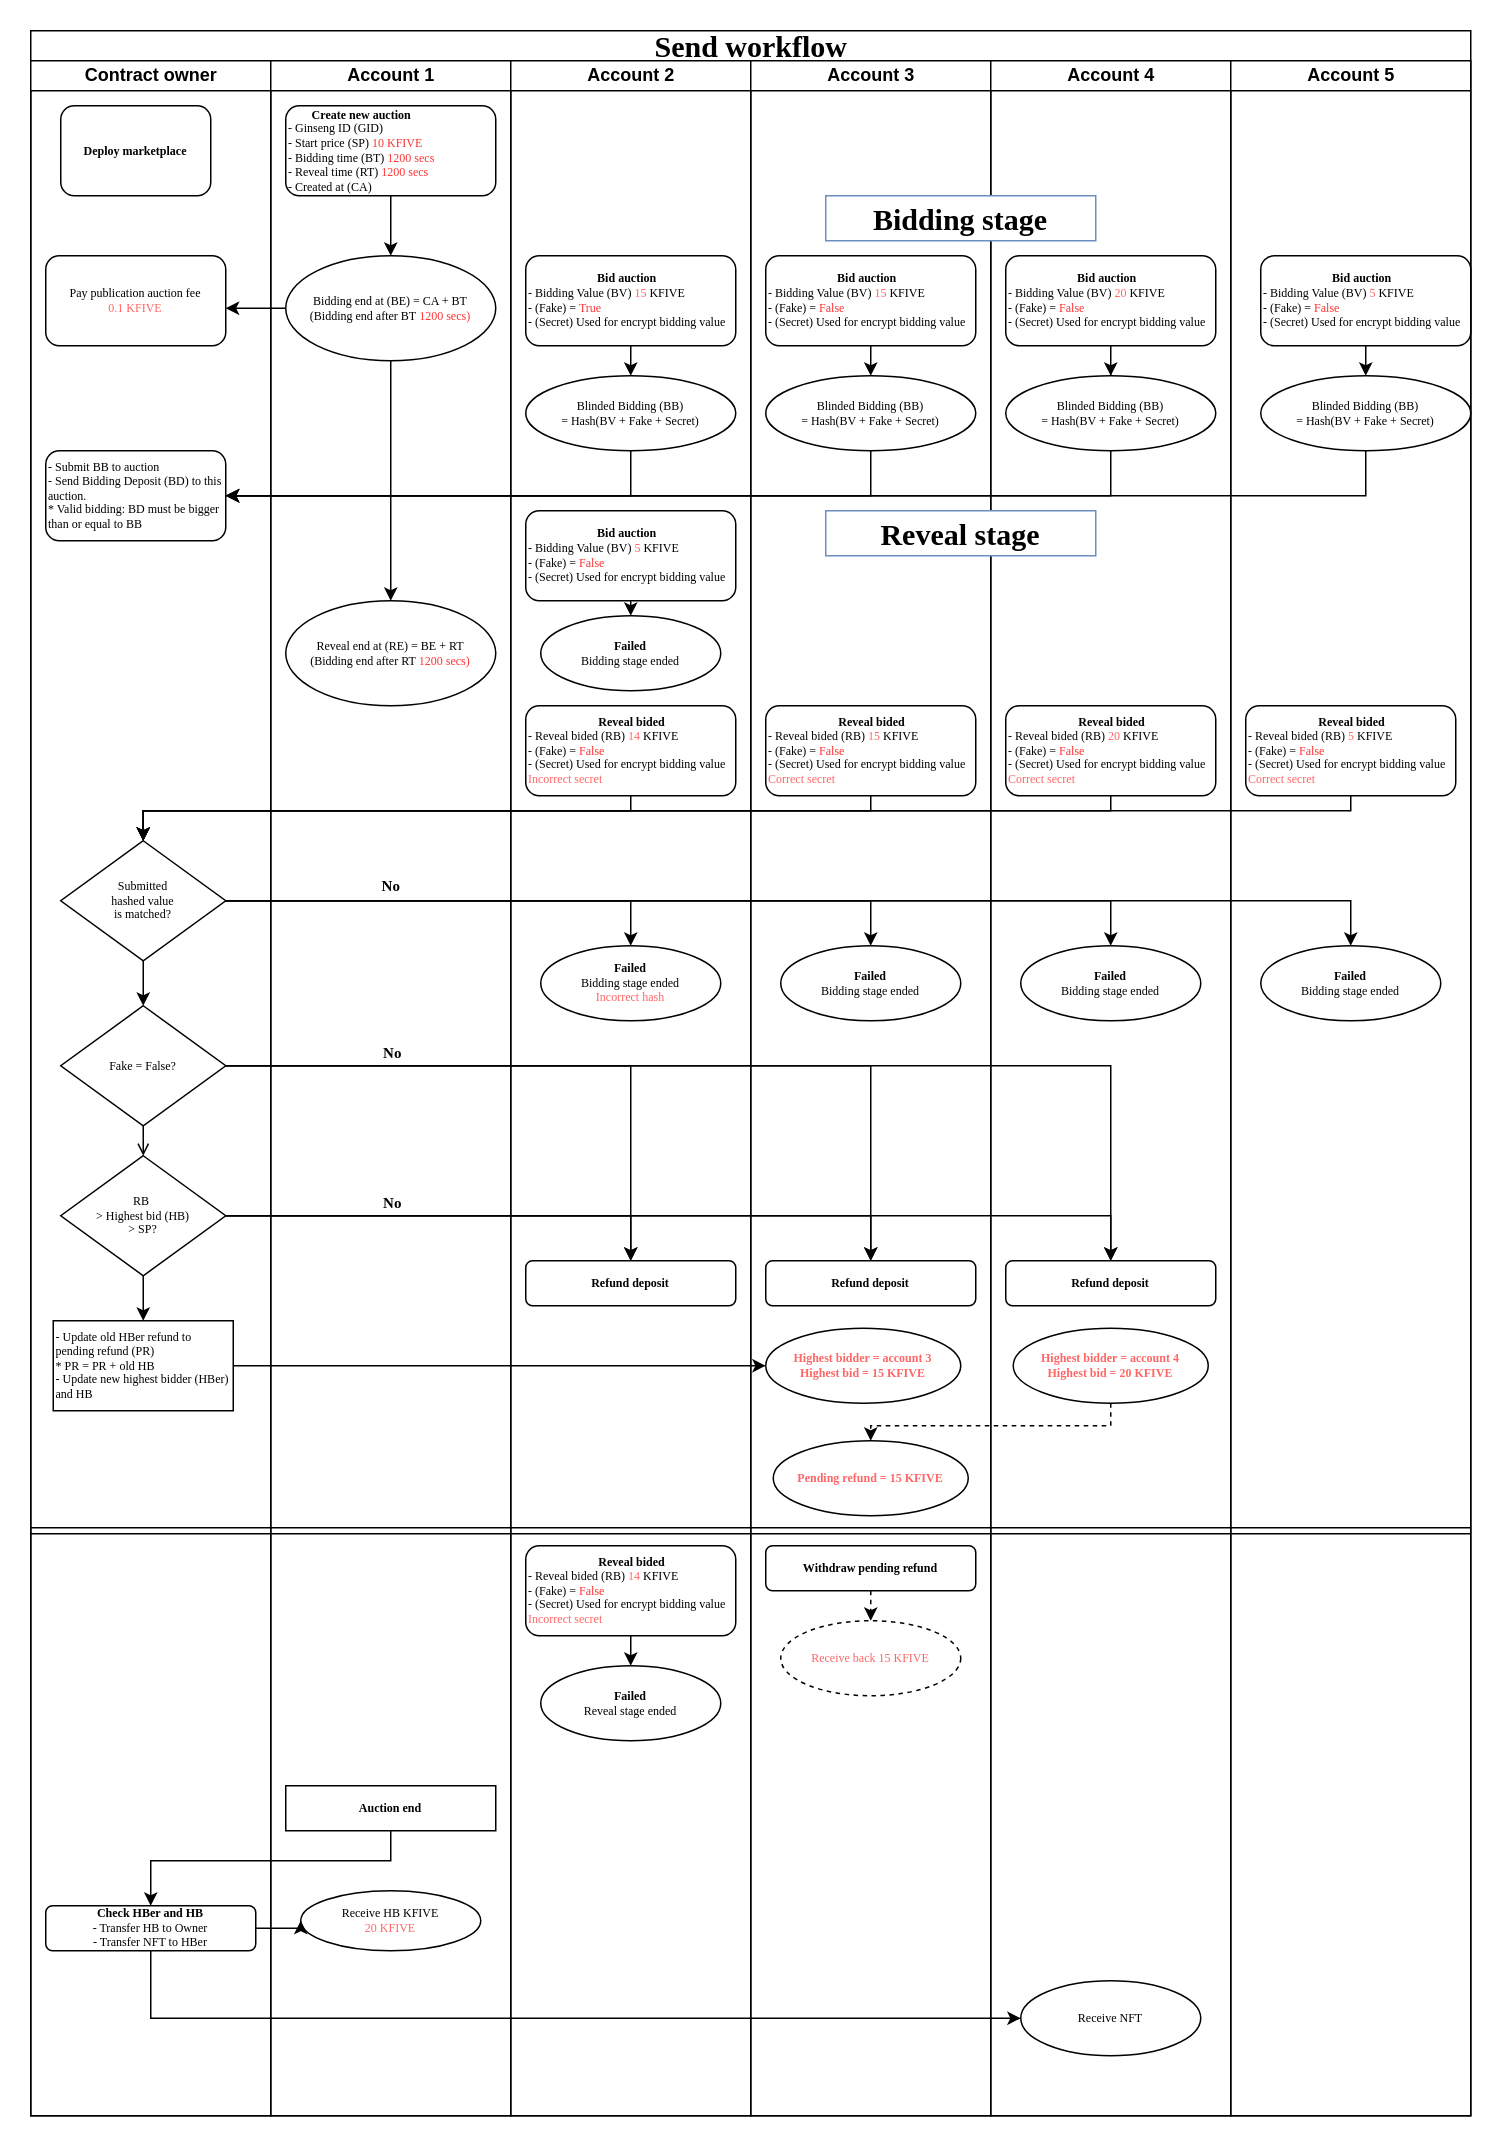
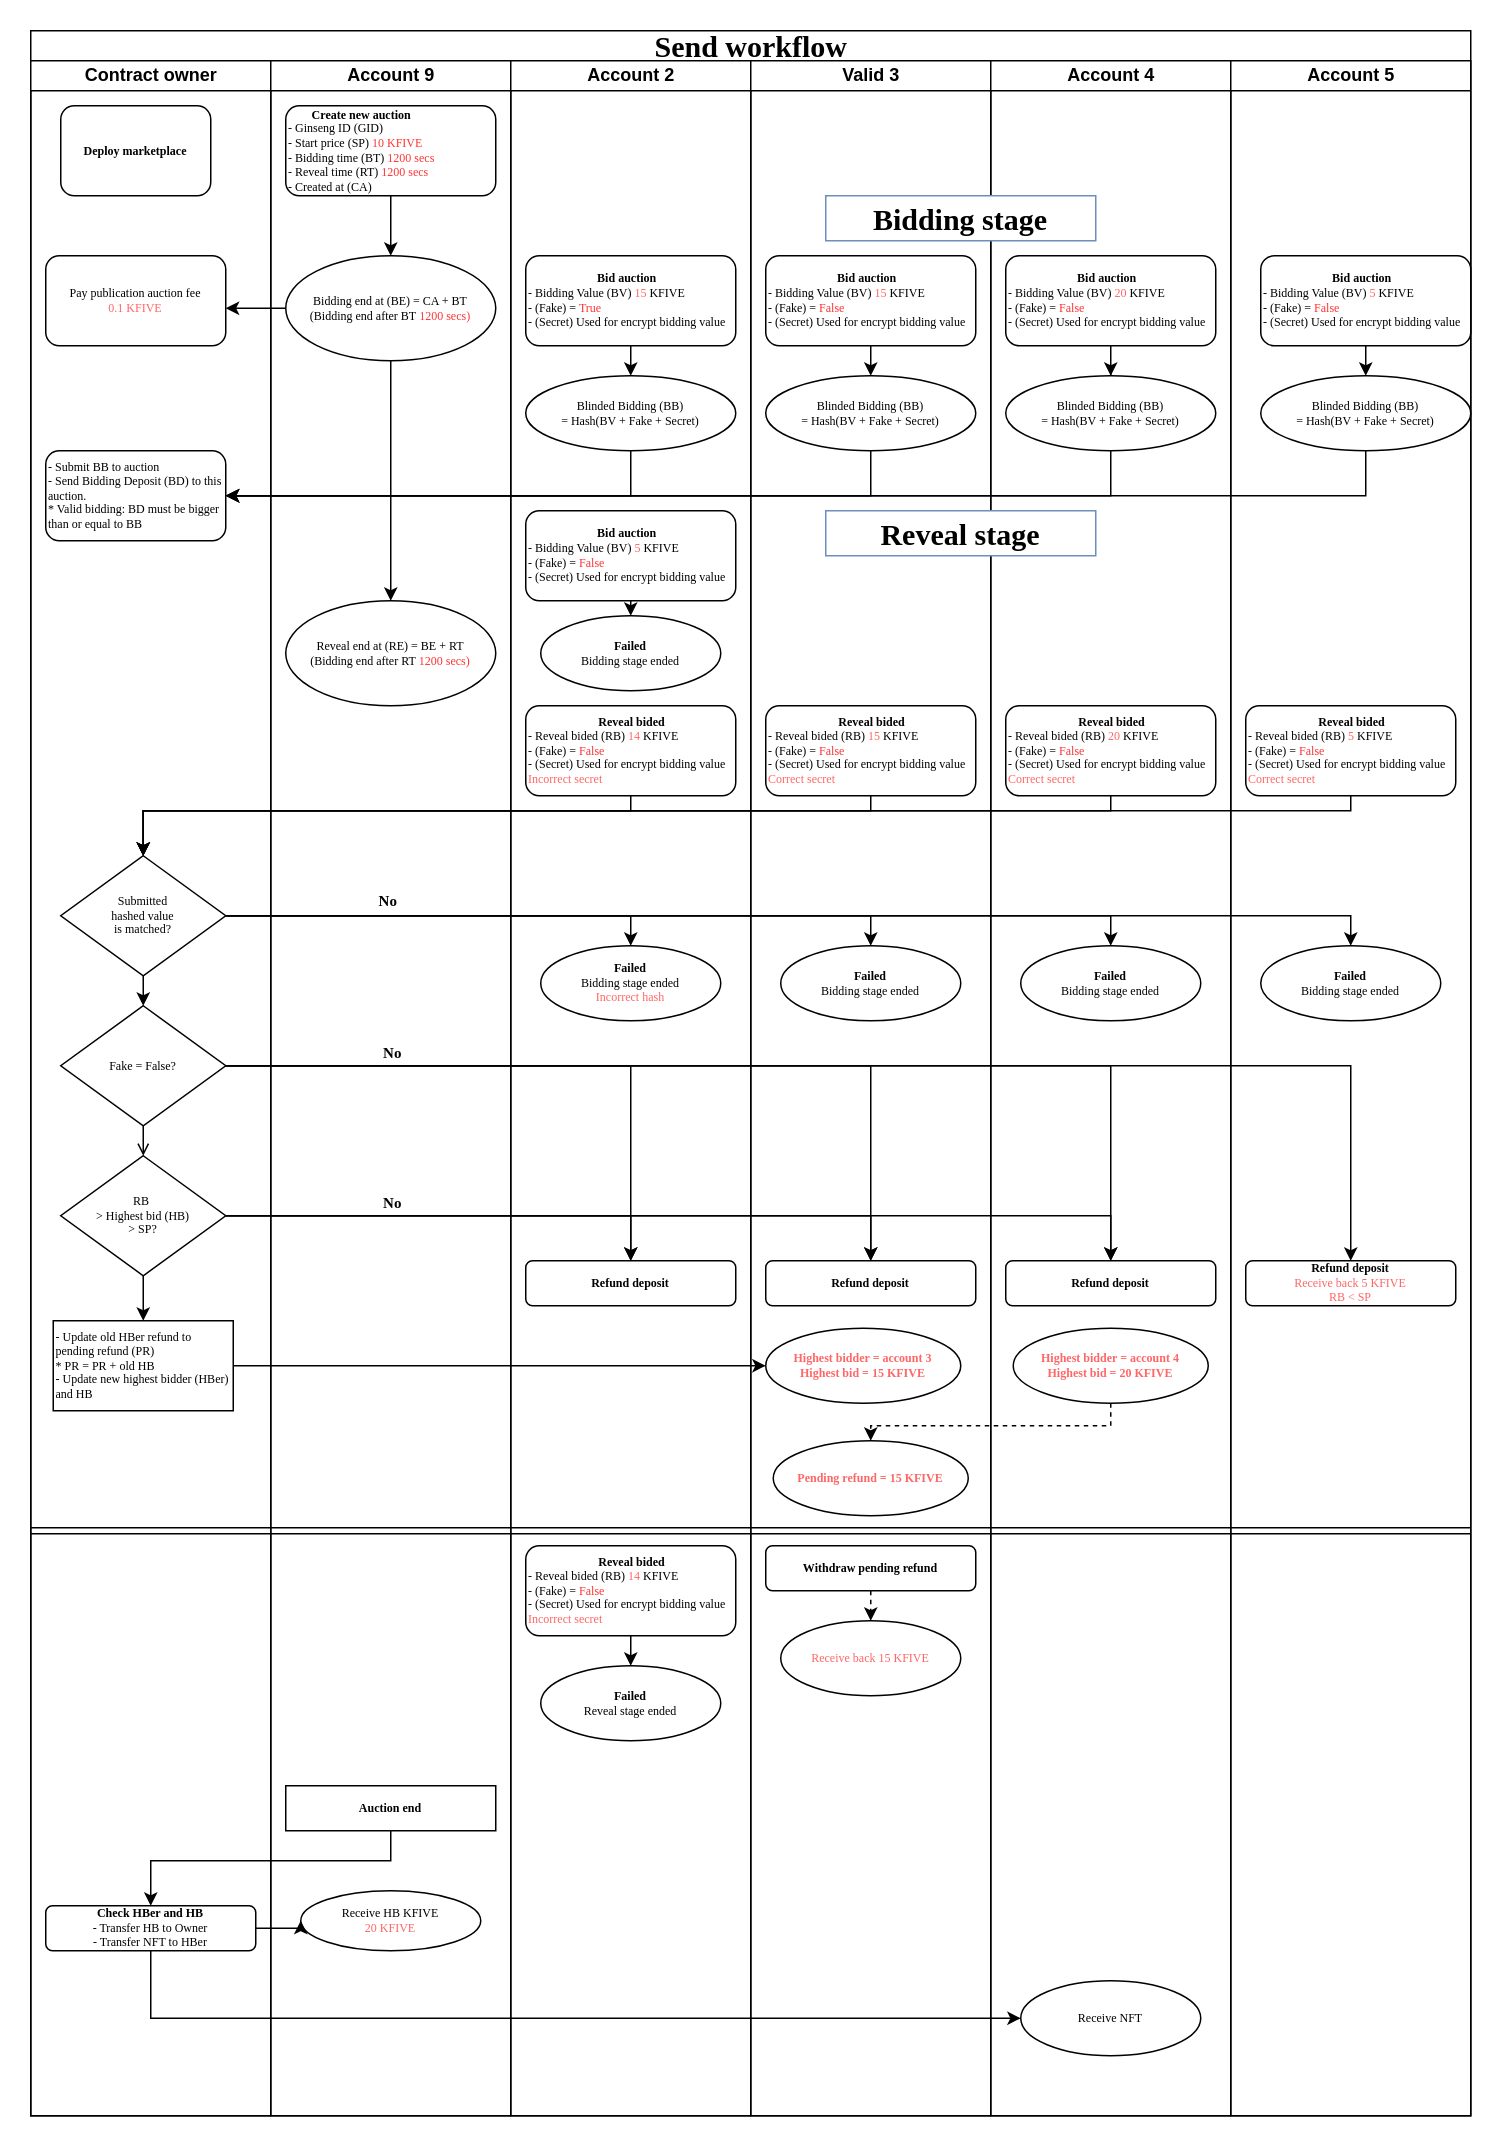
(392, 76) -> (392, 76)
(872, 76) -> (872, 76)
(143, 901) -> (143, 916)
none -> (1324, 1066)
none -> (1351, 1283)
(871, 1658) -> (871, 1658)
